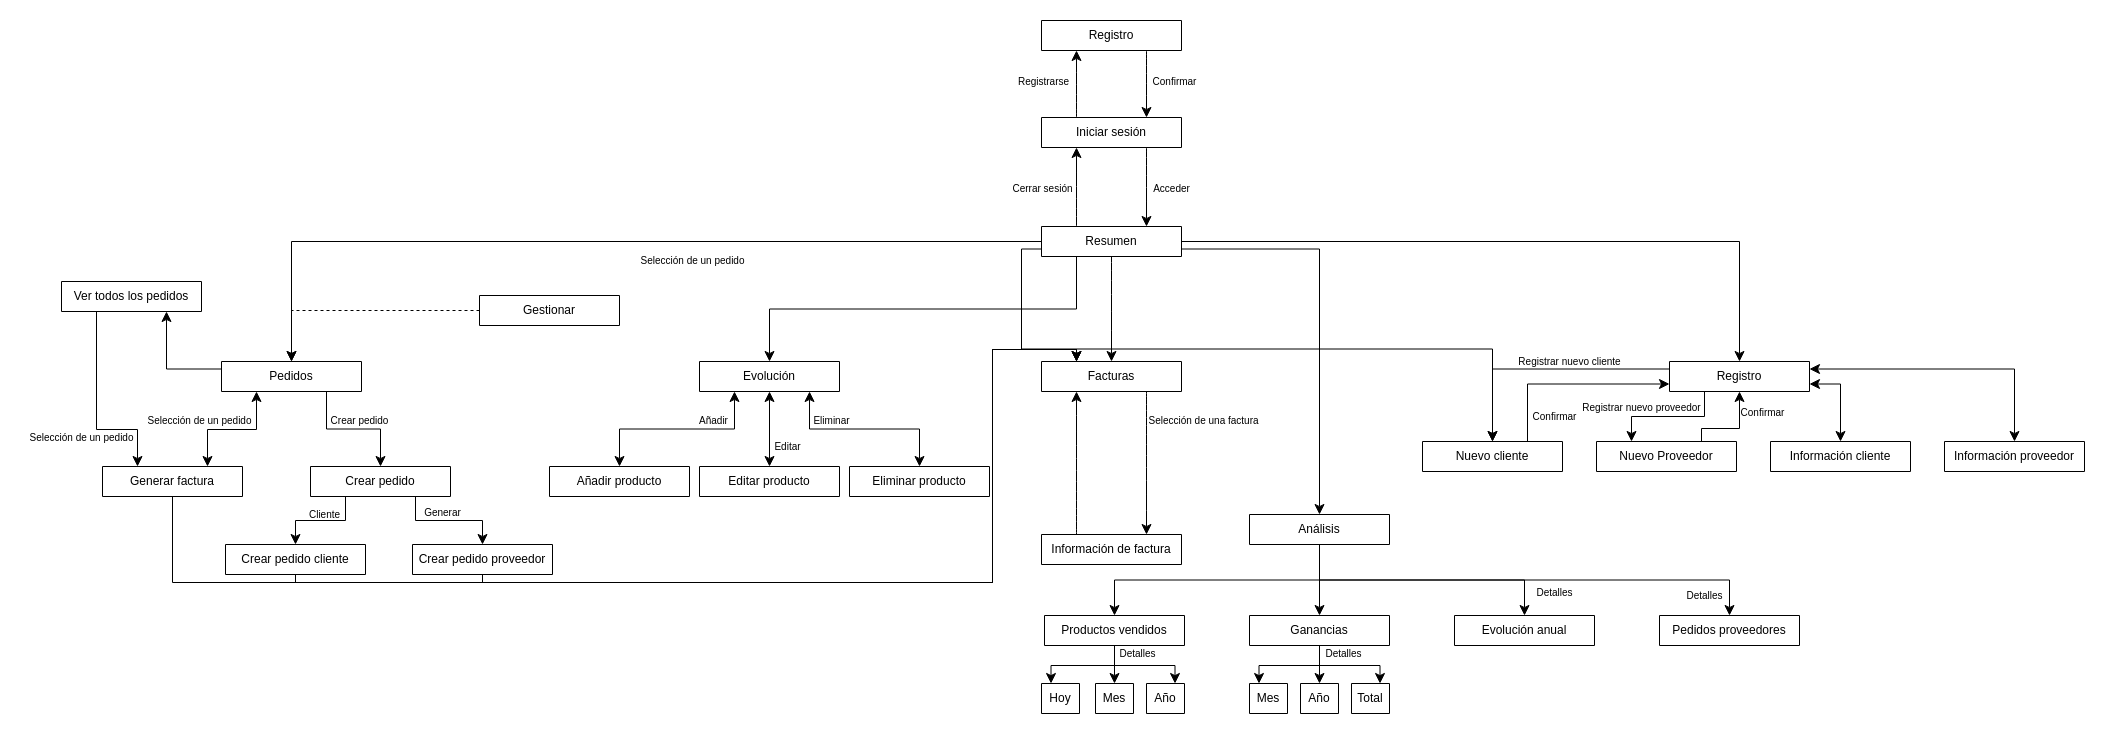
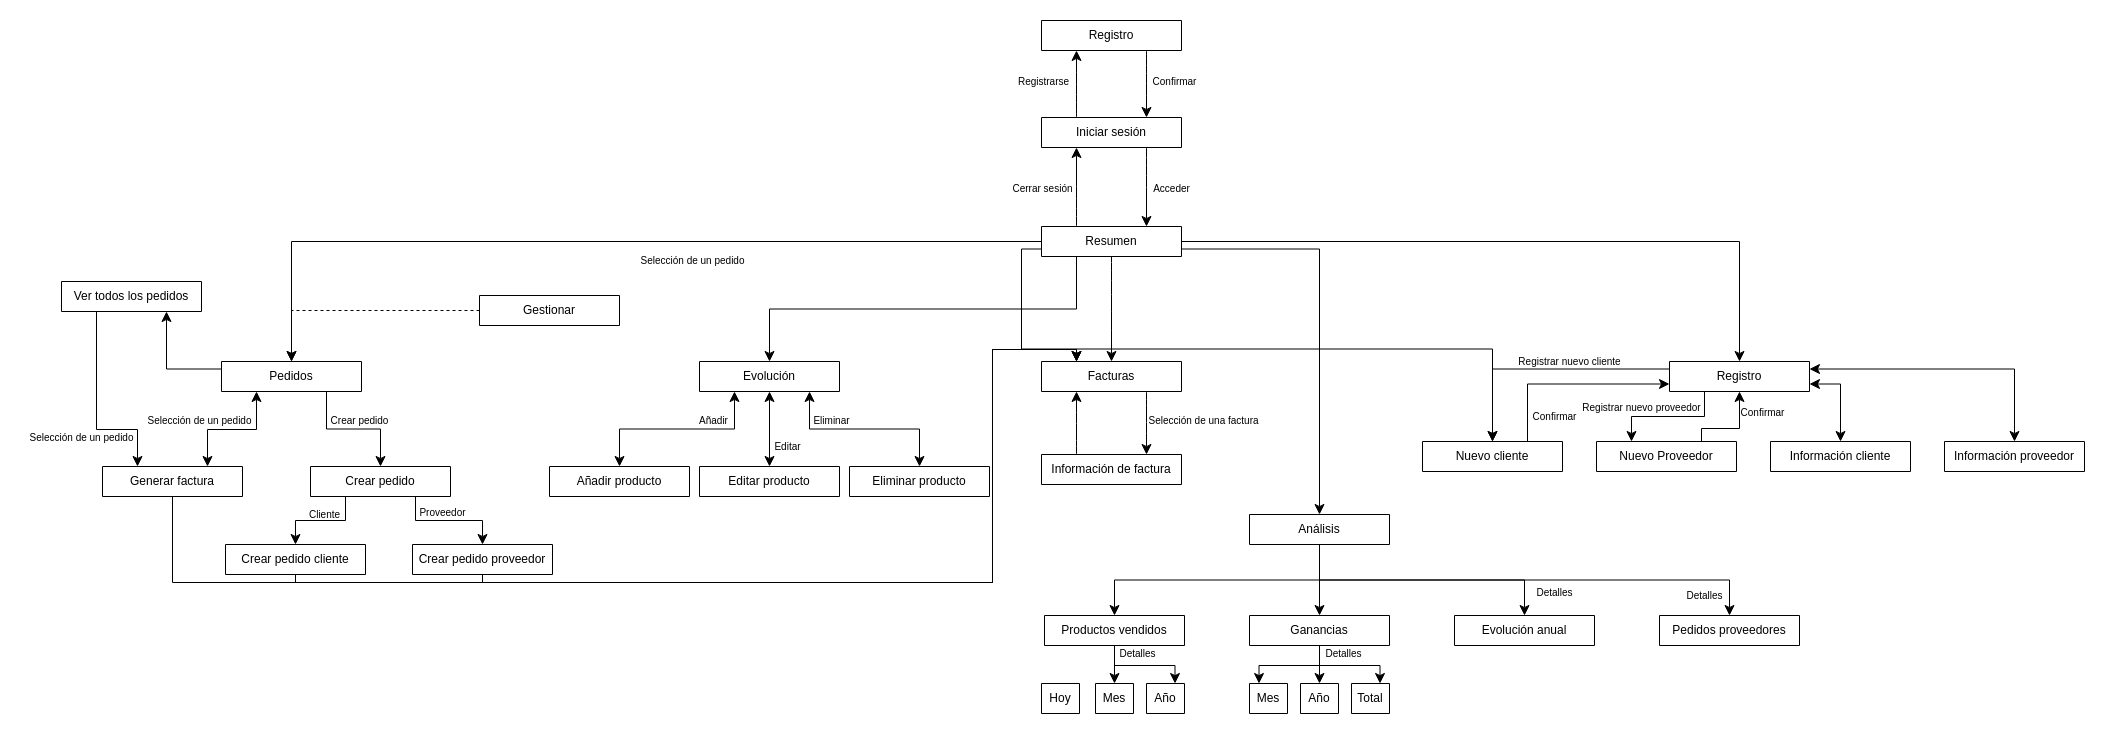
(443, 511) -> (443, 511)
(1112, 550) -> (1112, 470)
(1077, 666) -> none
